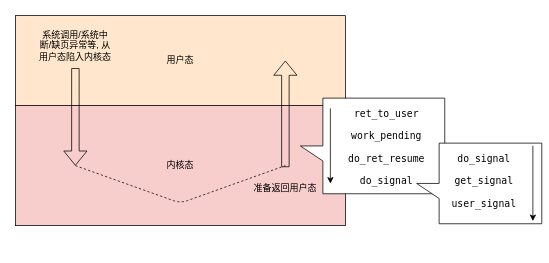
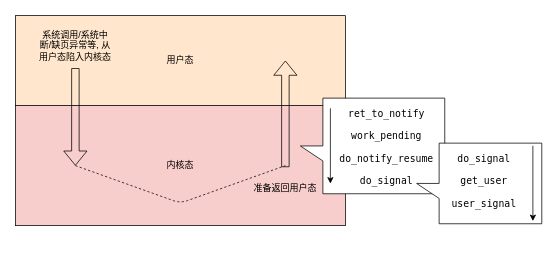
(387, 113) -> (387, 113)
(387, 158) -> (387, 158)
(484, 180) -> (484, 180)
